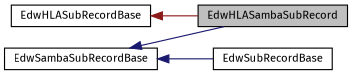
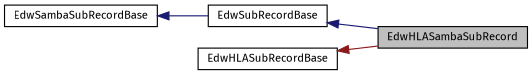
(183, 36) -> (358, 26)
